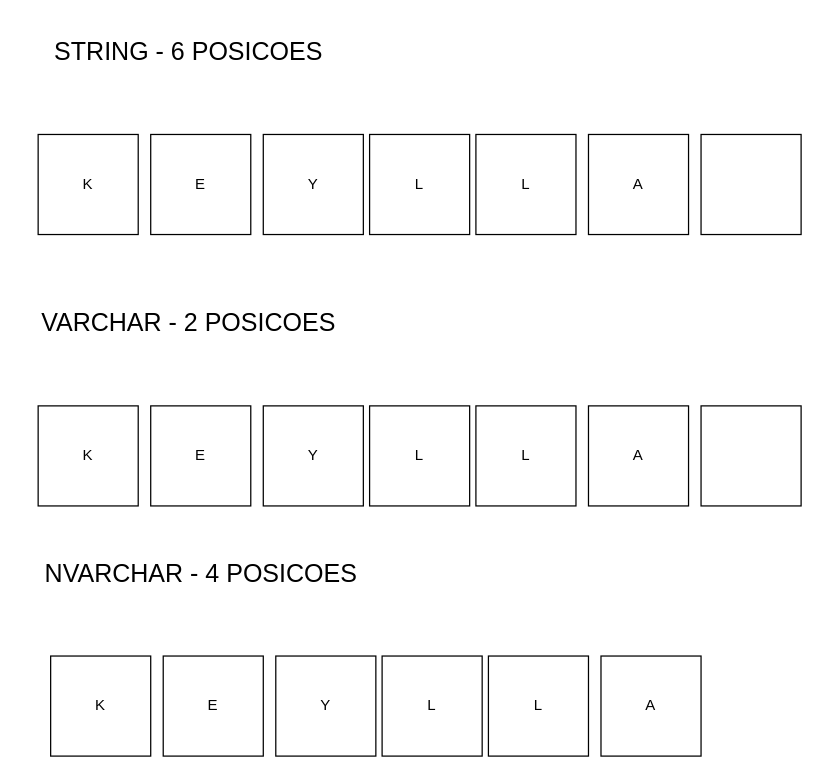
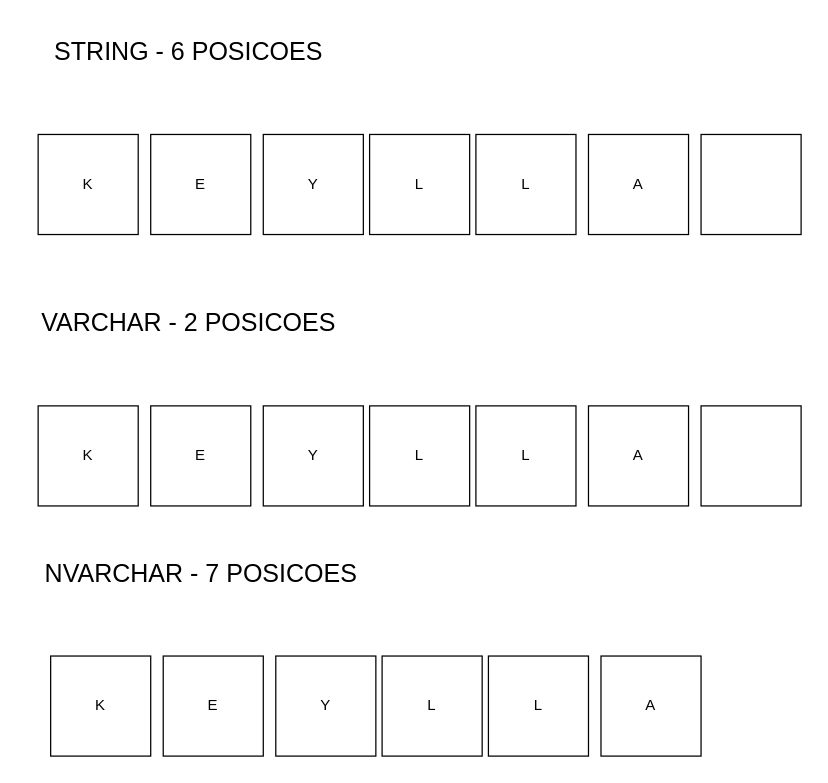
(201, 572) -> (201, 572)
